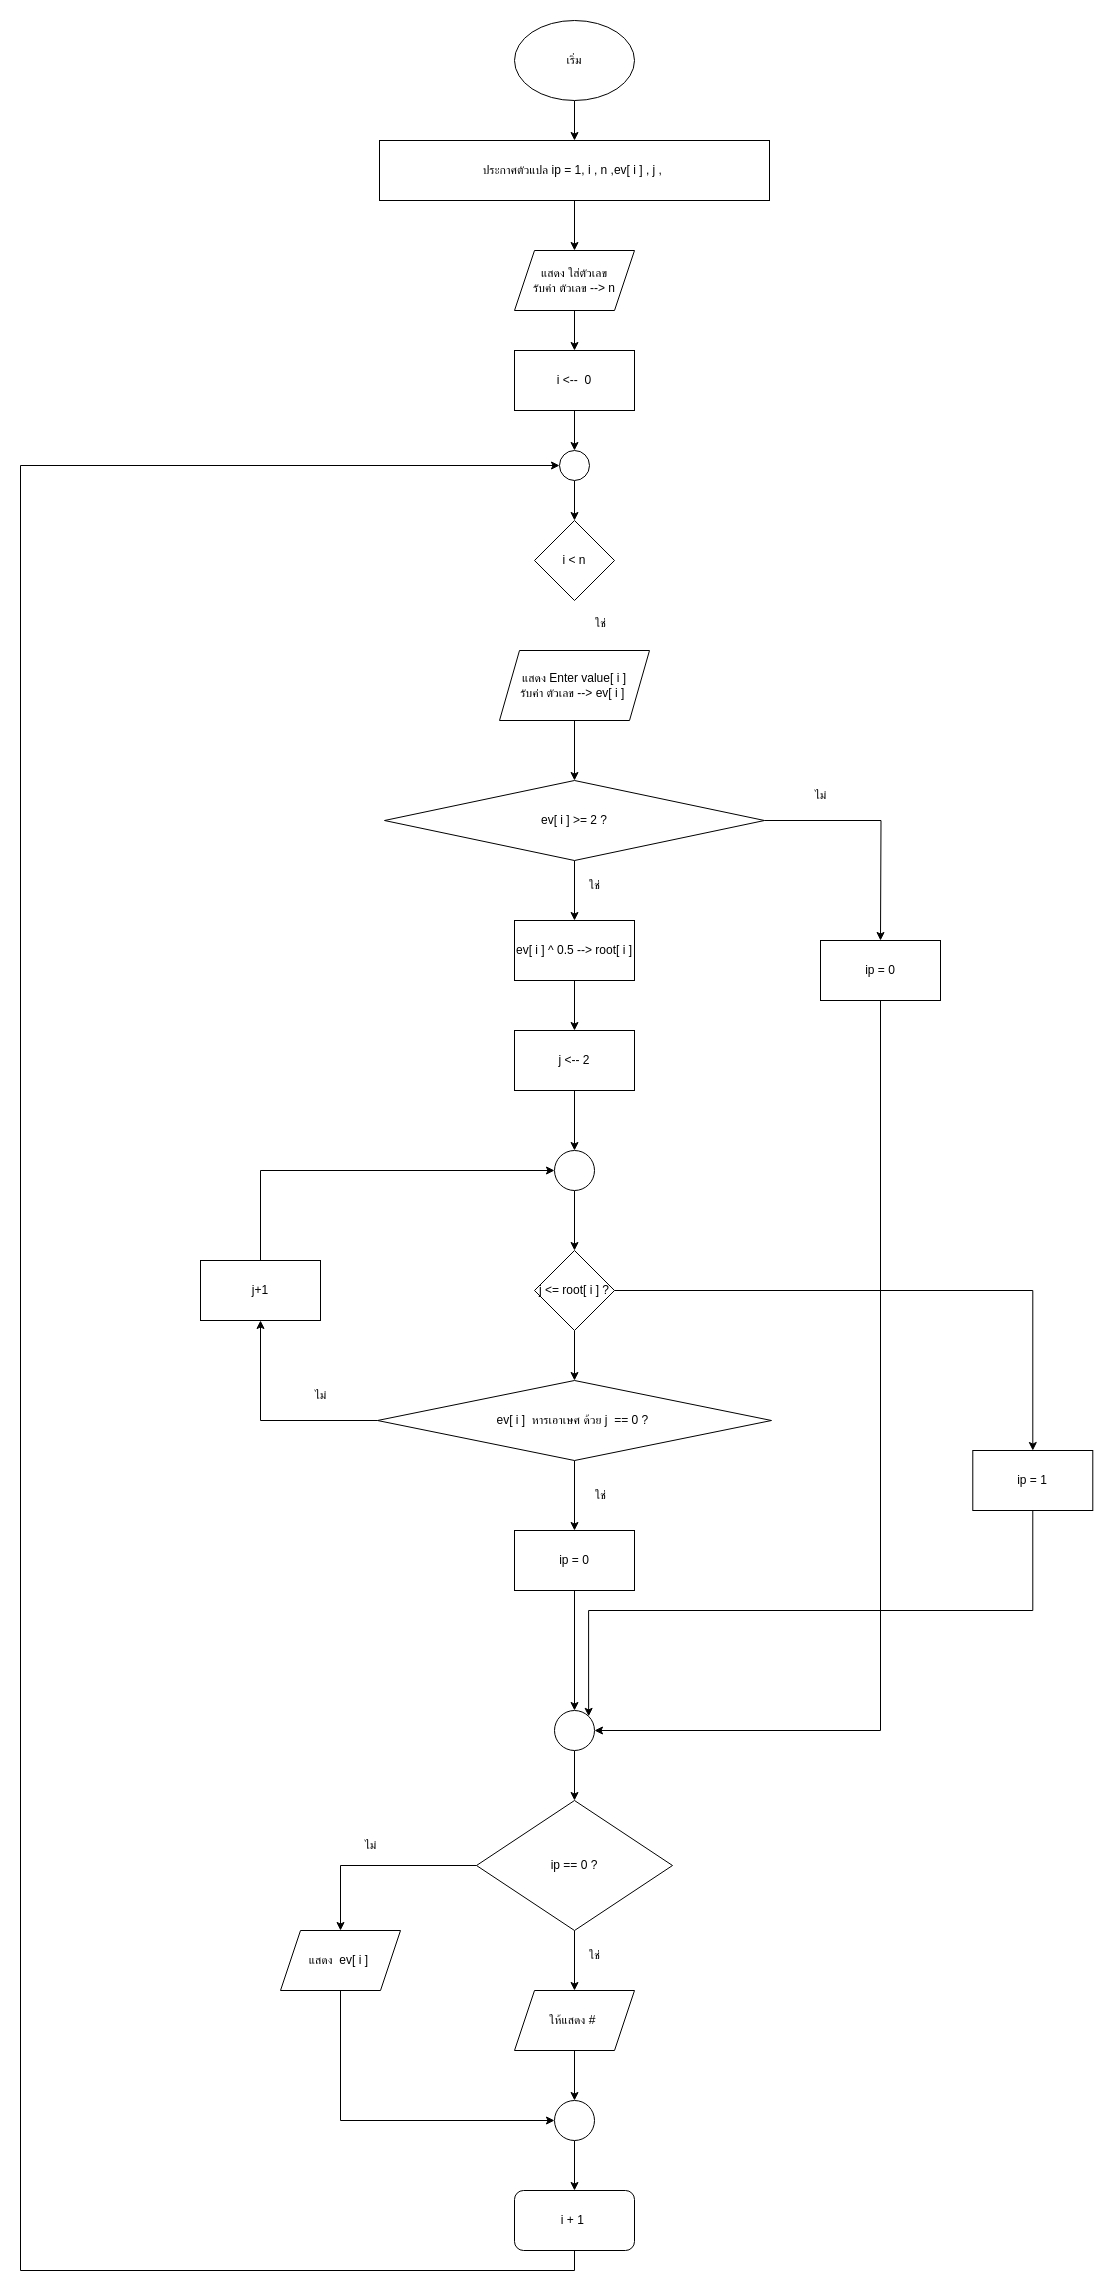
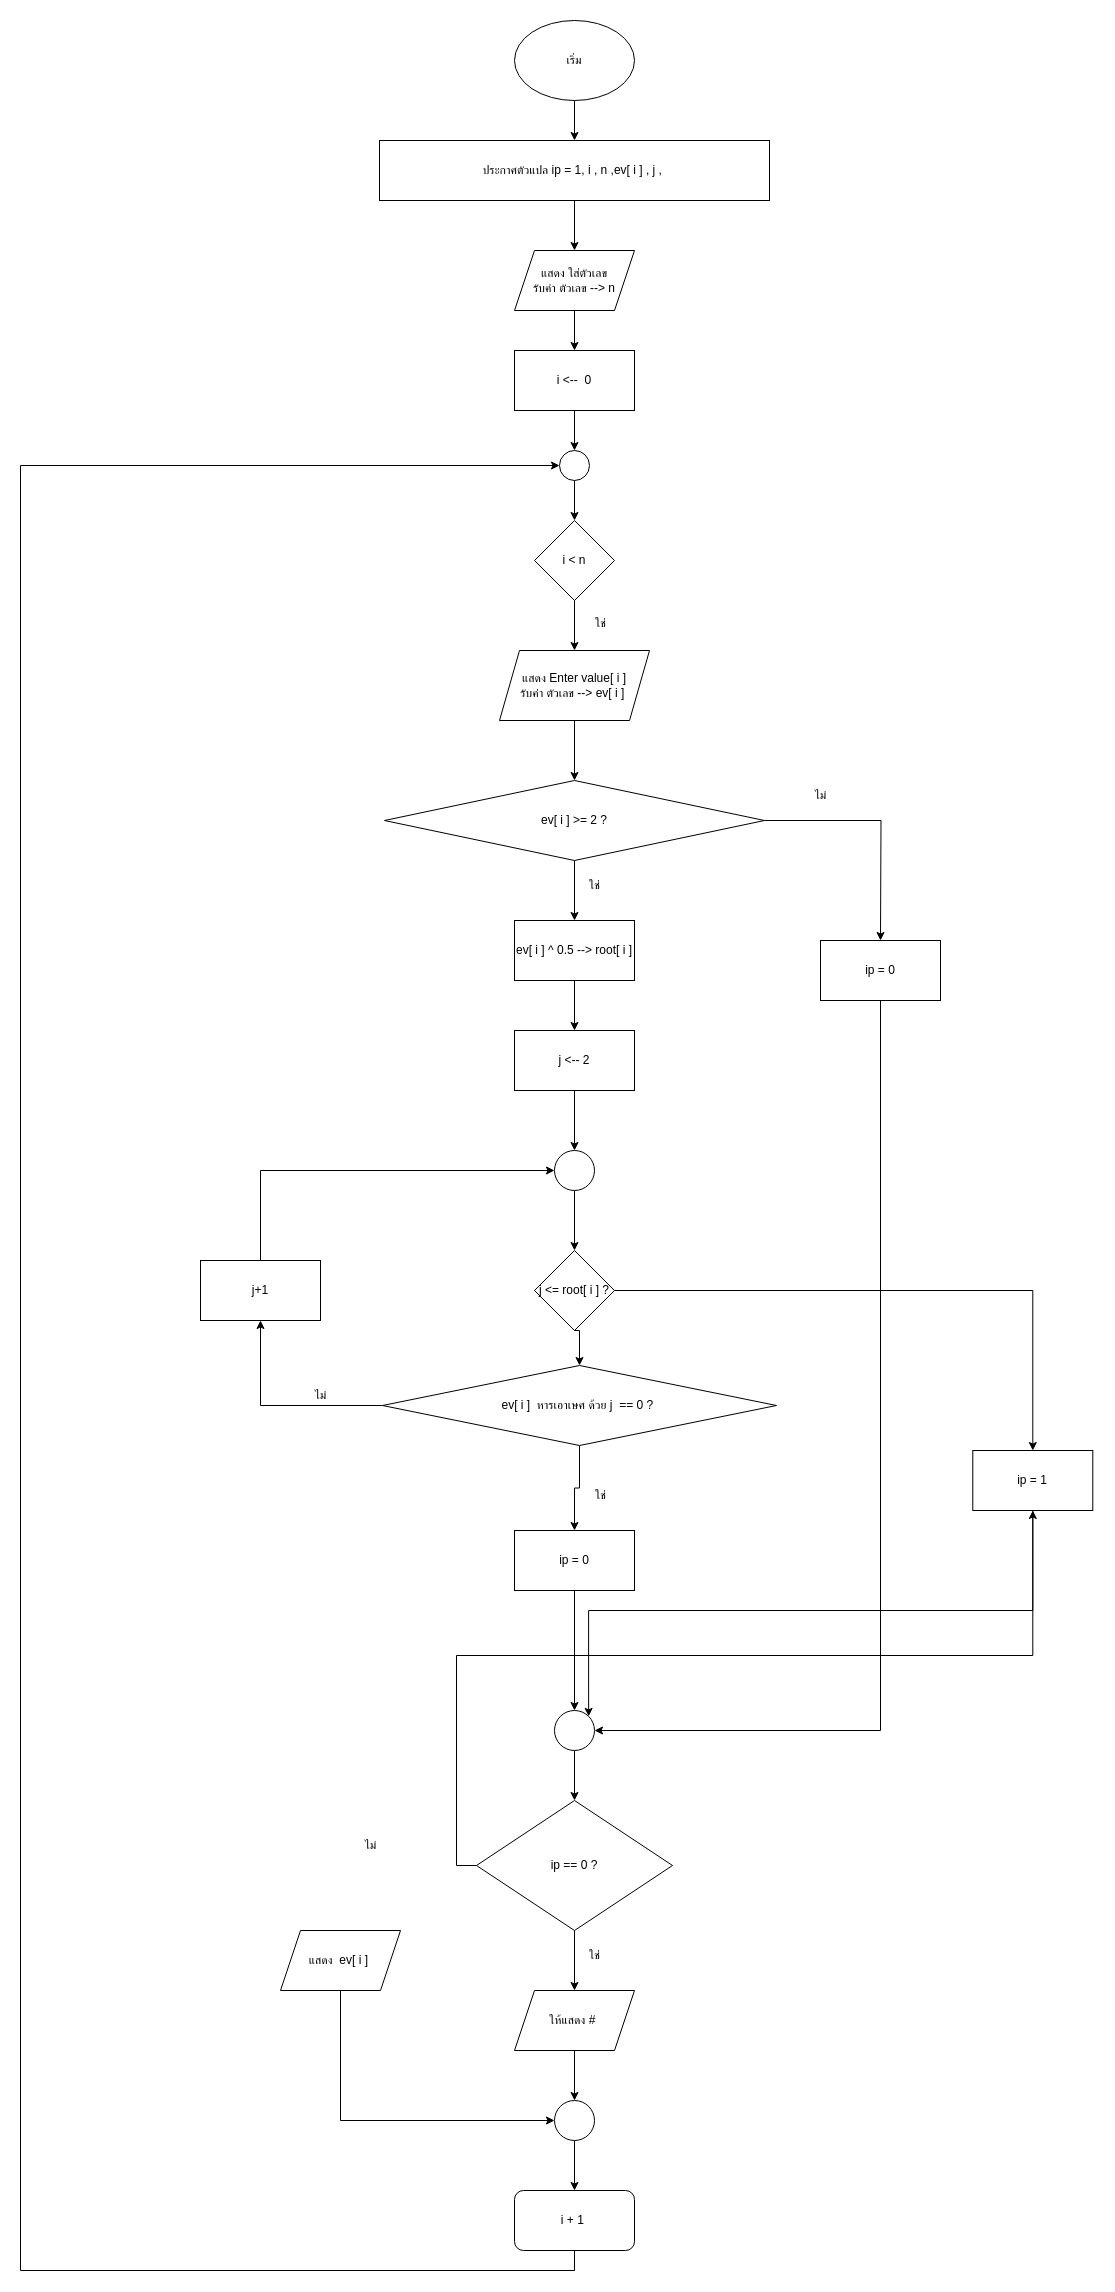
none -> (575, 622)
(575, 1421) -> (580, 1406)
(371, 1866) -> (661, 1656)
